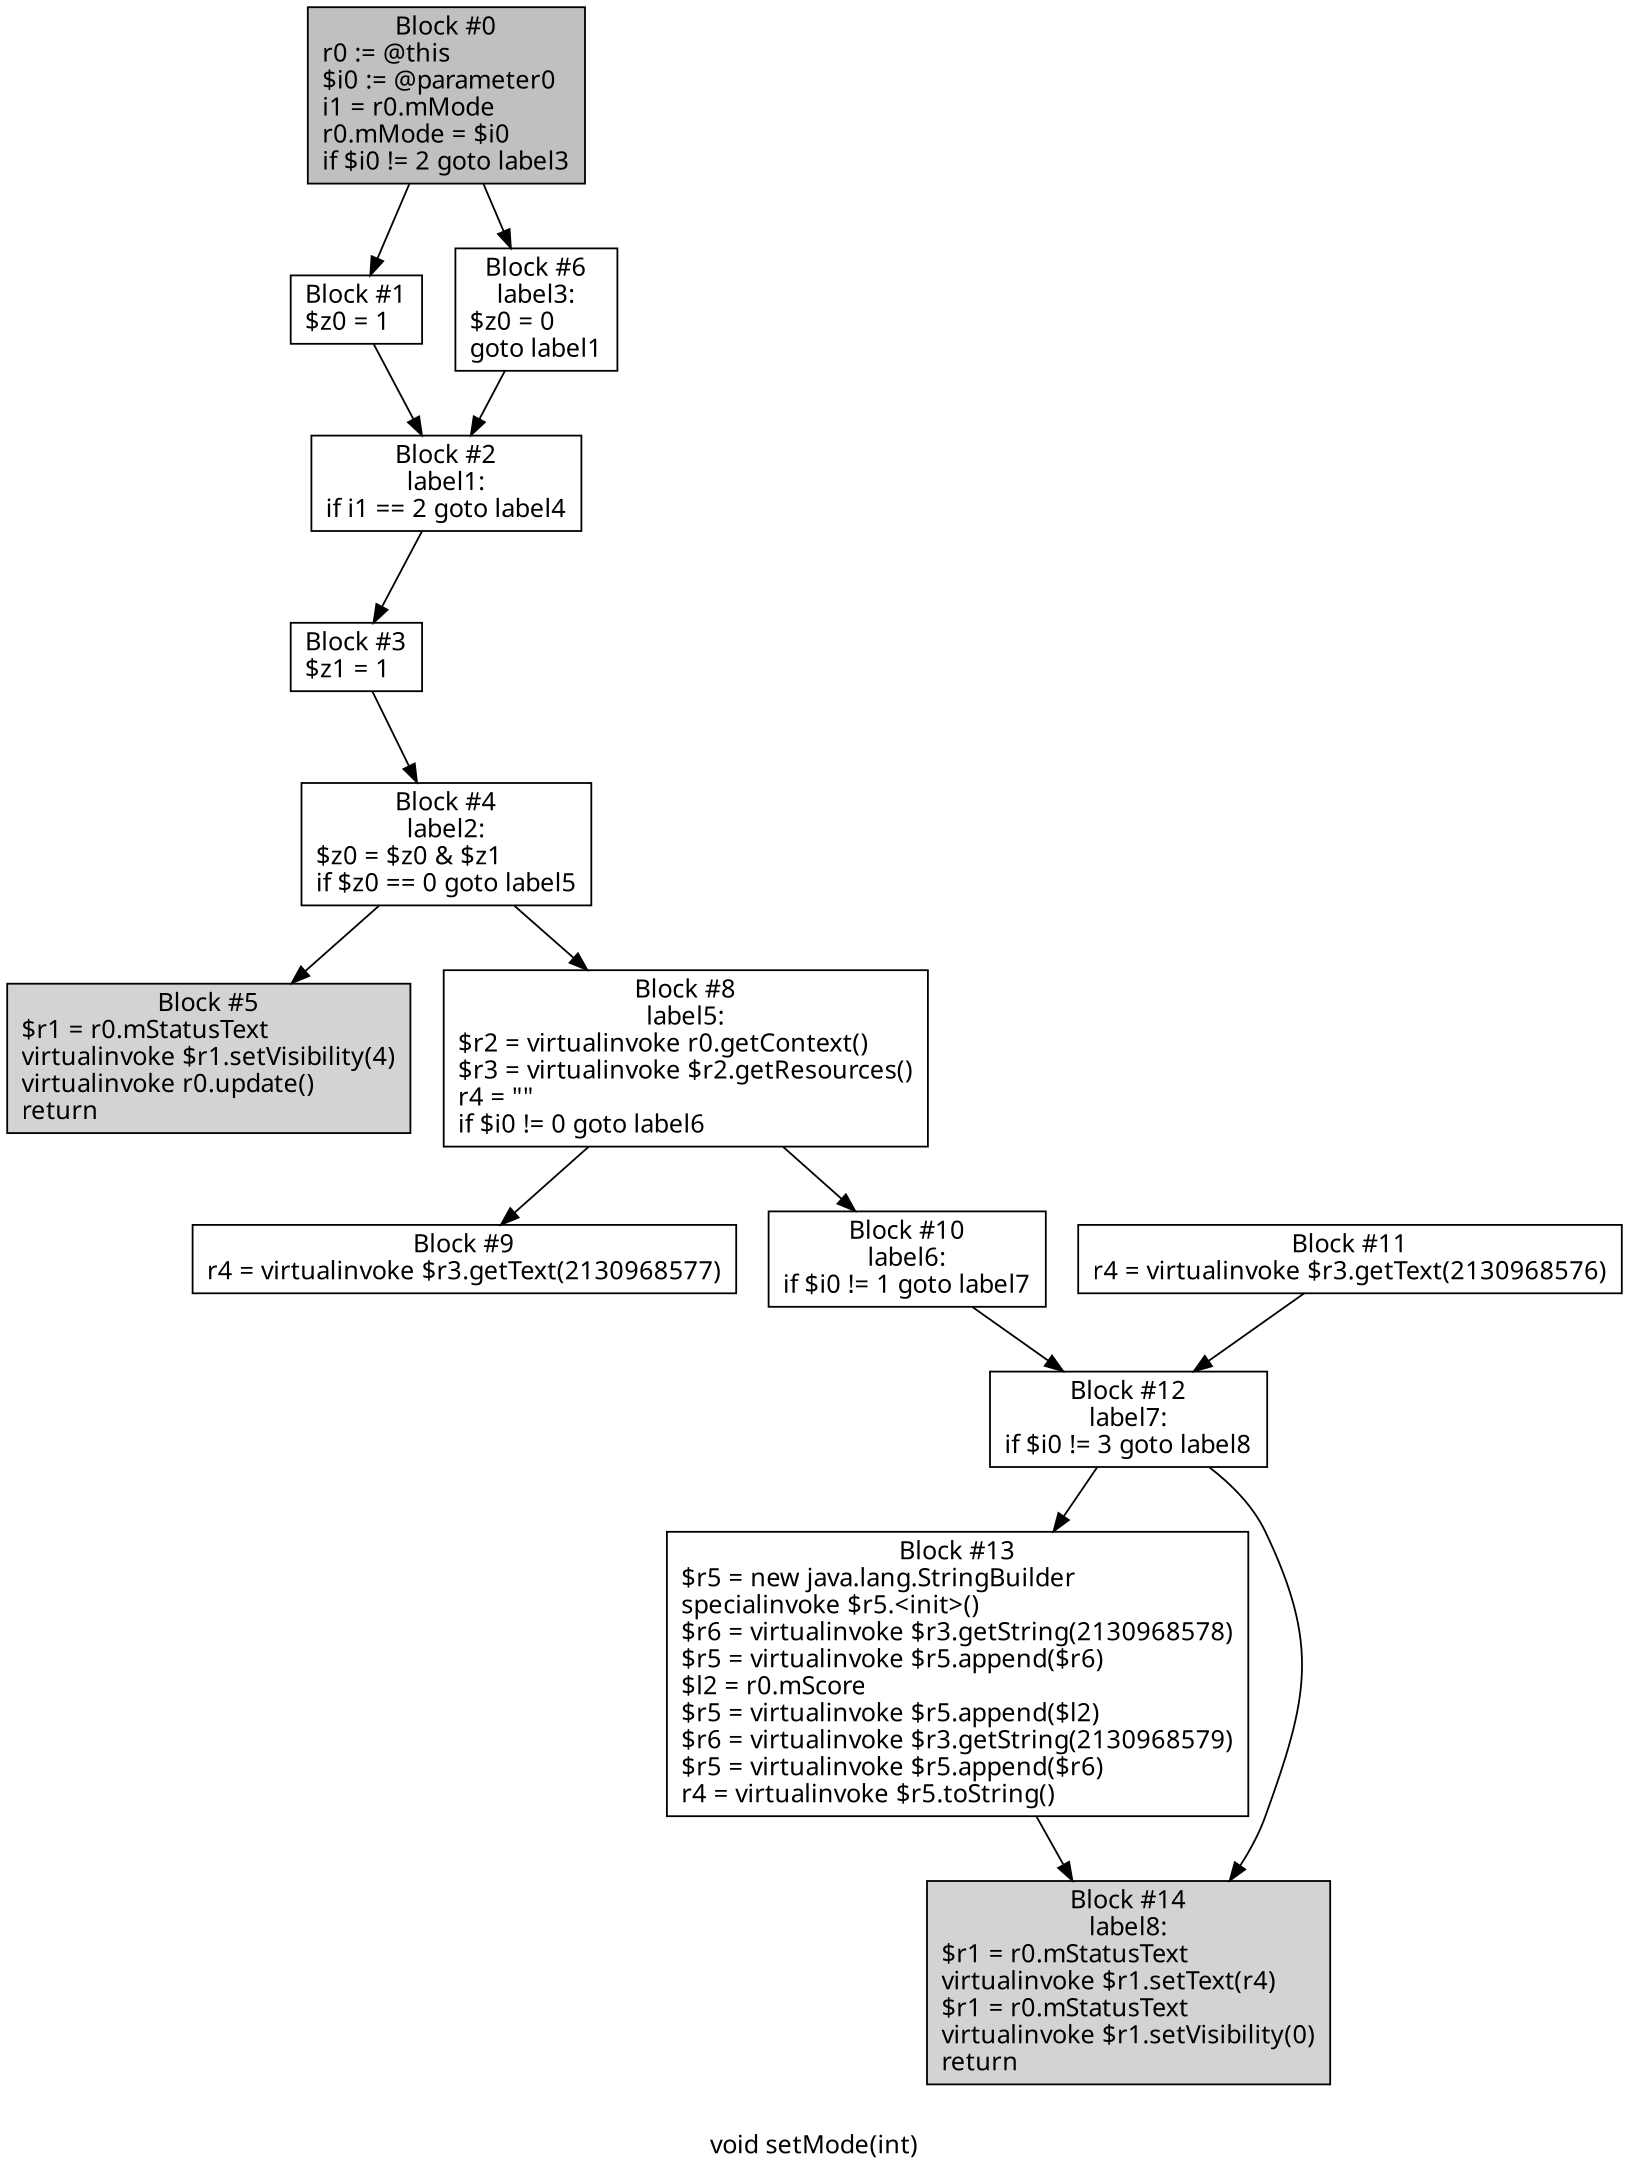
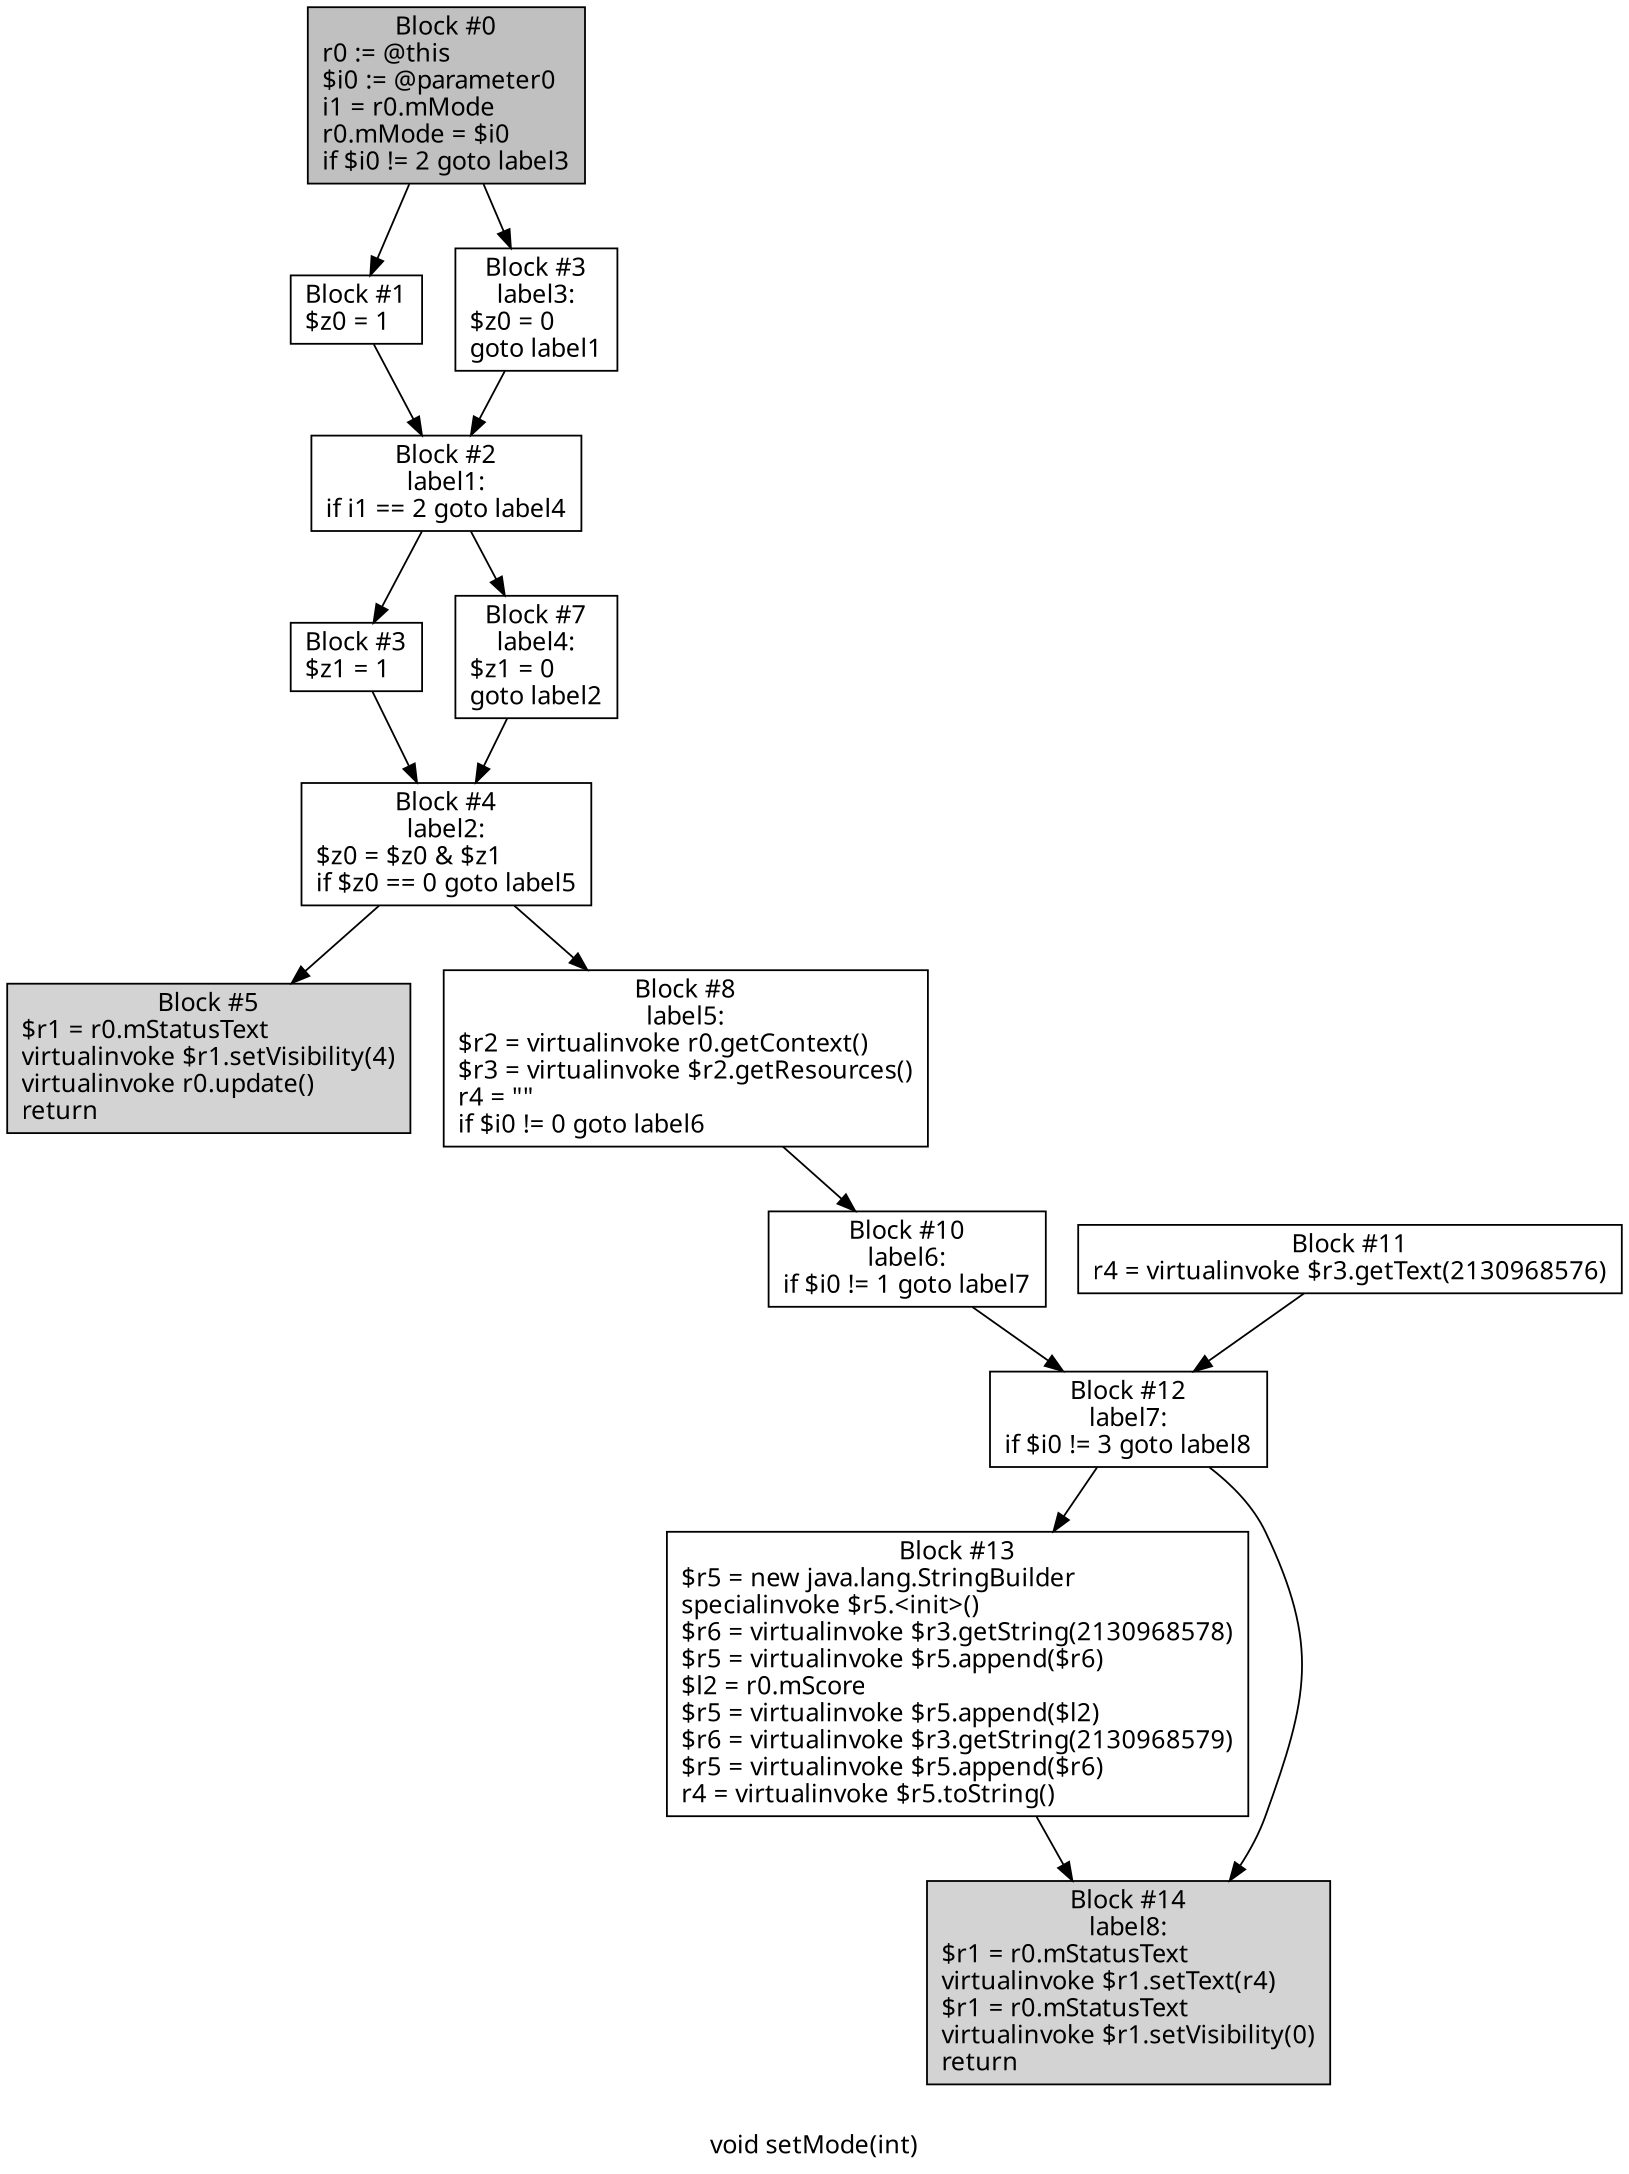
(536, 310) -> (536, 310)
none -> (536, 657)
(464, 1259) -> none
